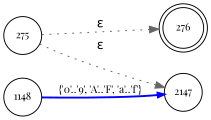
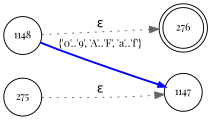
(96, 32) -> (96, 32)
(183, 92) -> (183, 92)
